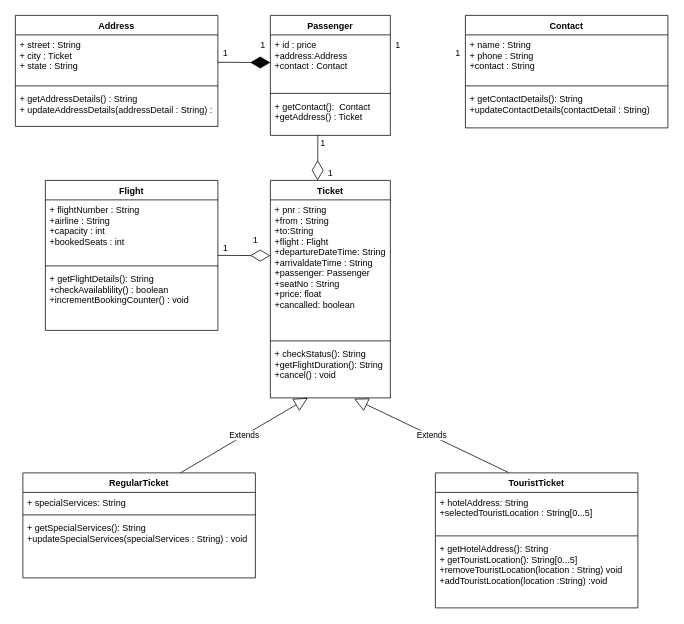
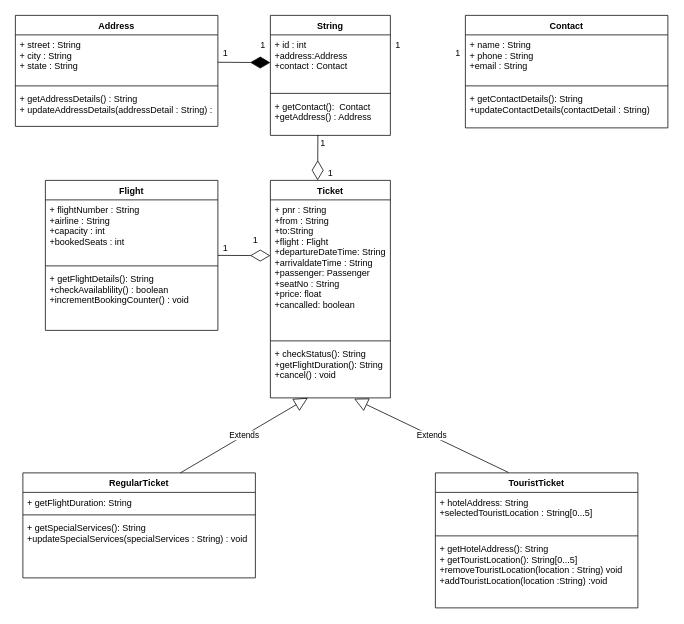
(330, 26) -> (330, 26)
(56, 45) -> (56, 45)
(298, 45) -> (293, 45)
(501, 45) -> (501, 45)
(331, 107) -> (331, 107)
(82, 503) -> (87, 503)
